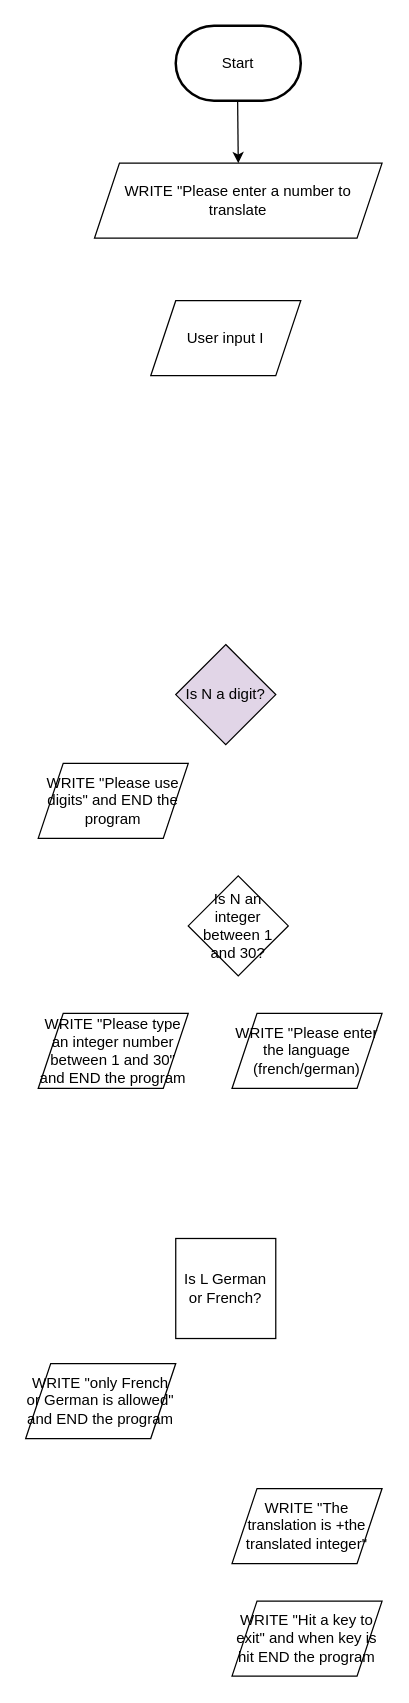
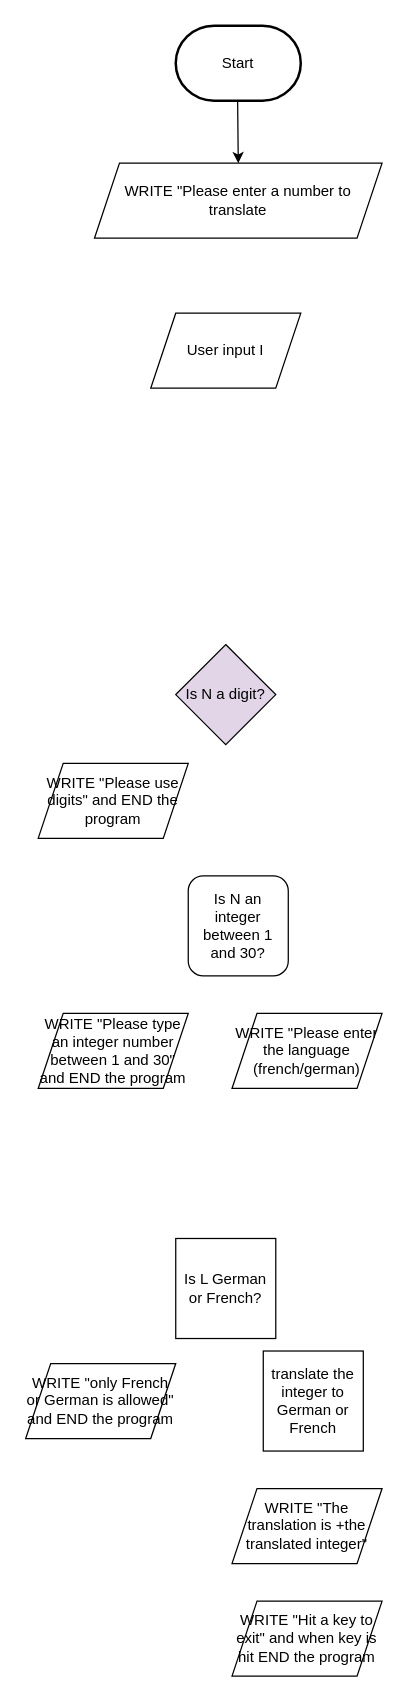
(226, 338) -> (226, 351)
(238, 926) -> (238, 926)
none -> (313, 1401)
